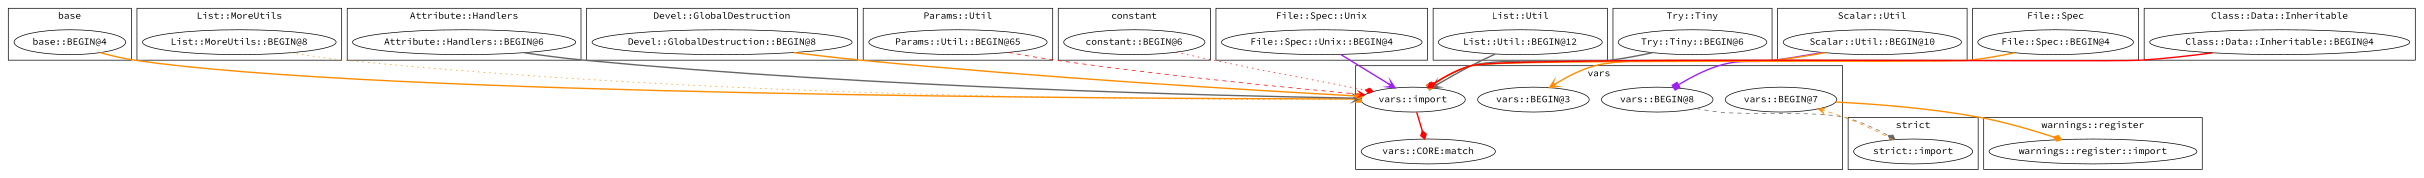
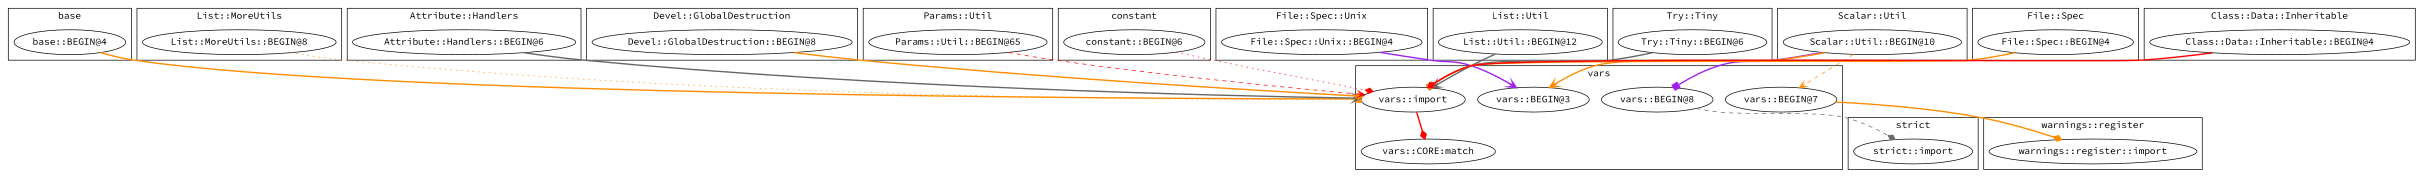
(1366, 70) -> (1447, 62)
(1860, 124) -> (1828, 70)
